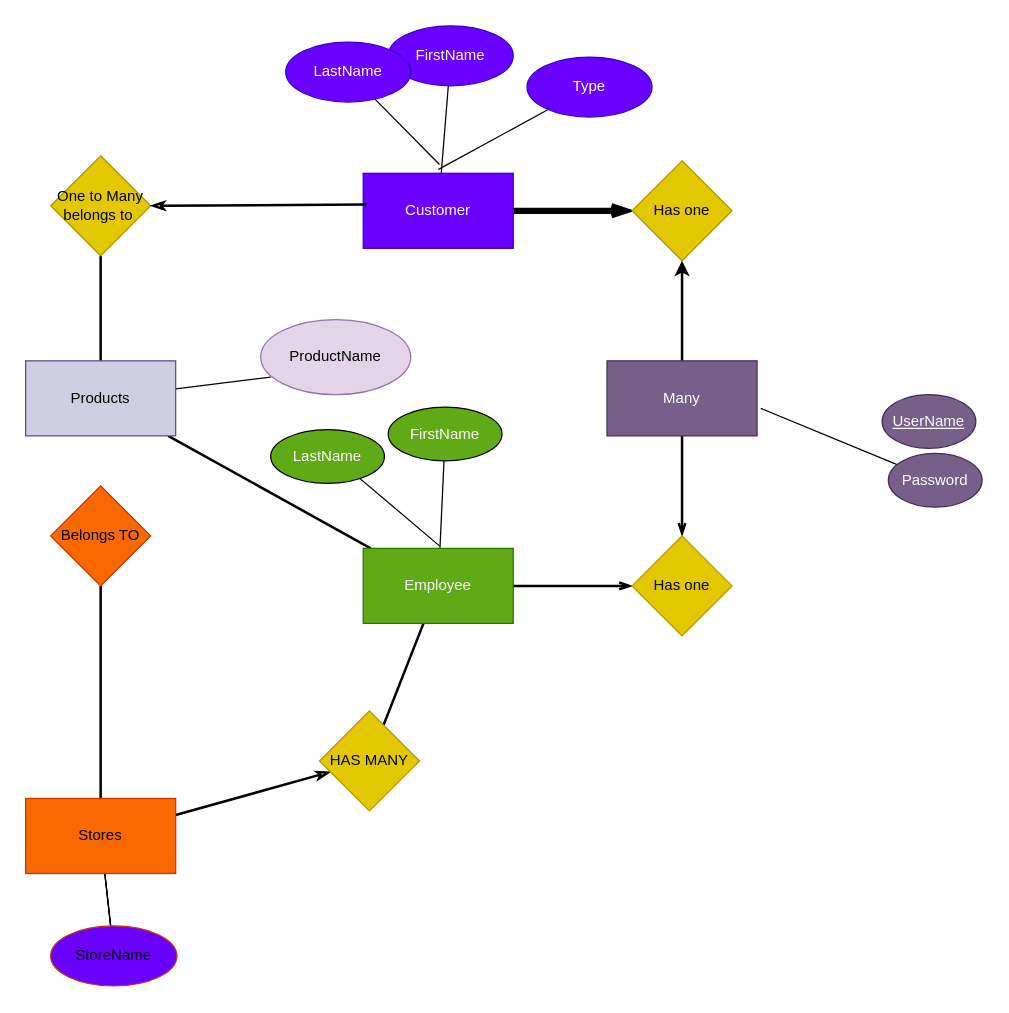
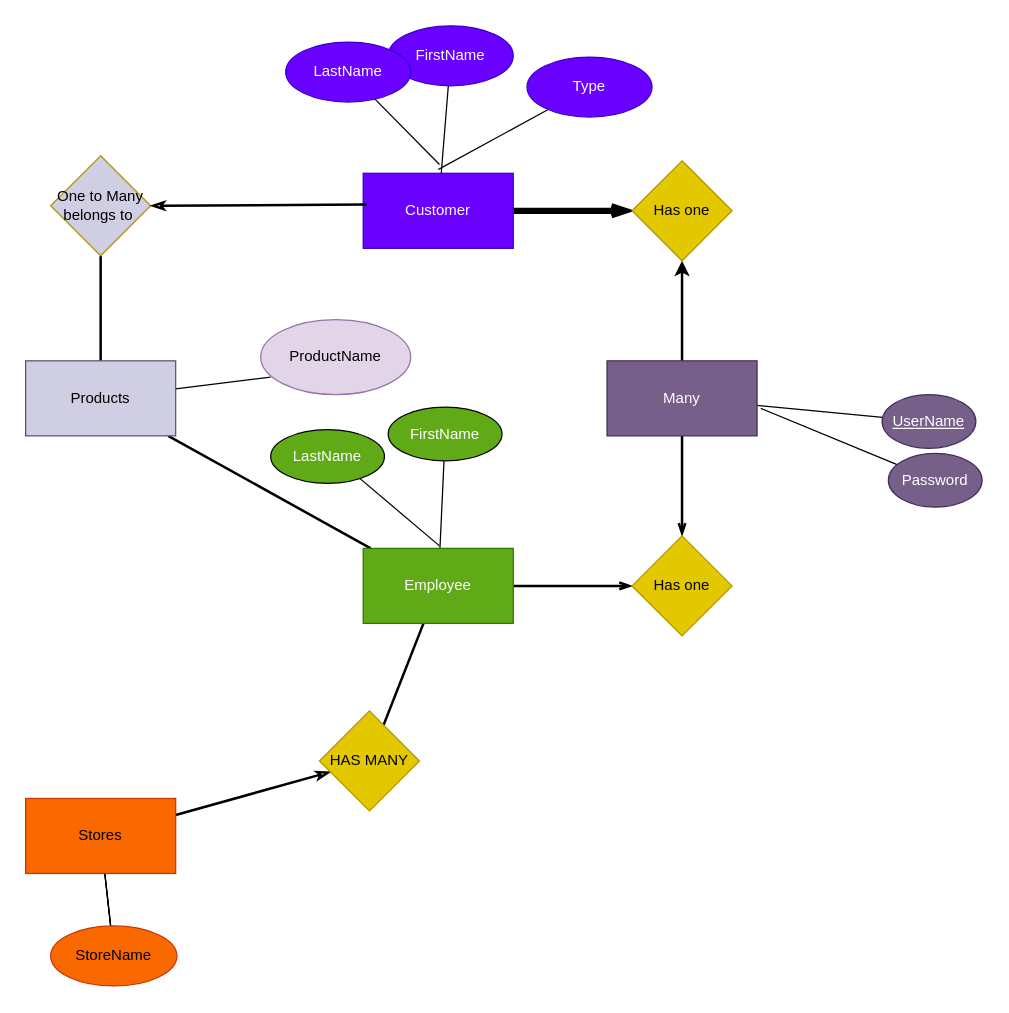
(101, 206) -> (101, 206)
none -> (820, 411)
(101, 536) -> none
(101, 692) -> none
(114, 956) -> (114, 956)
